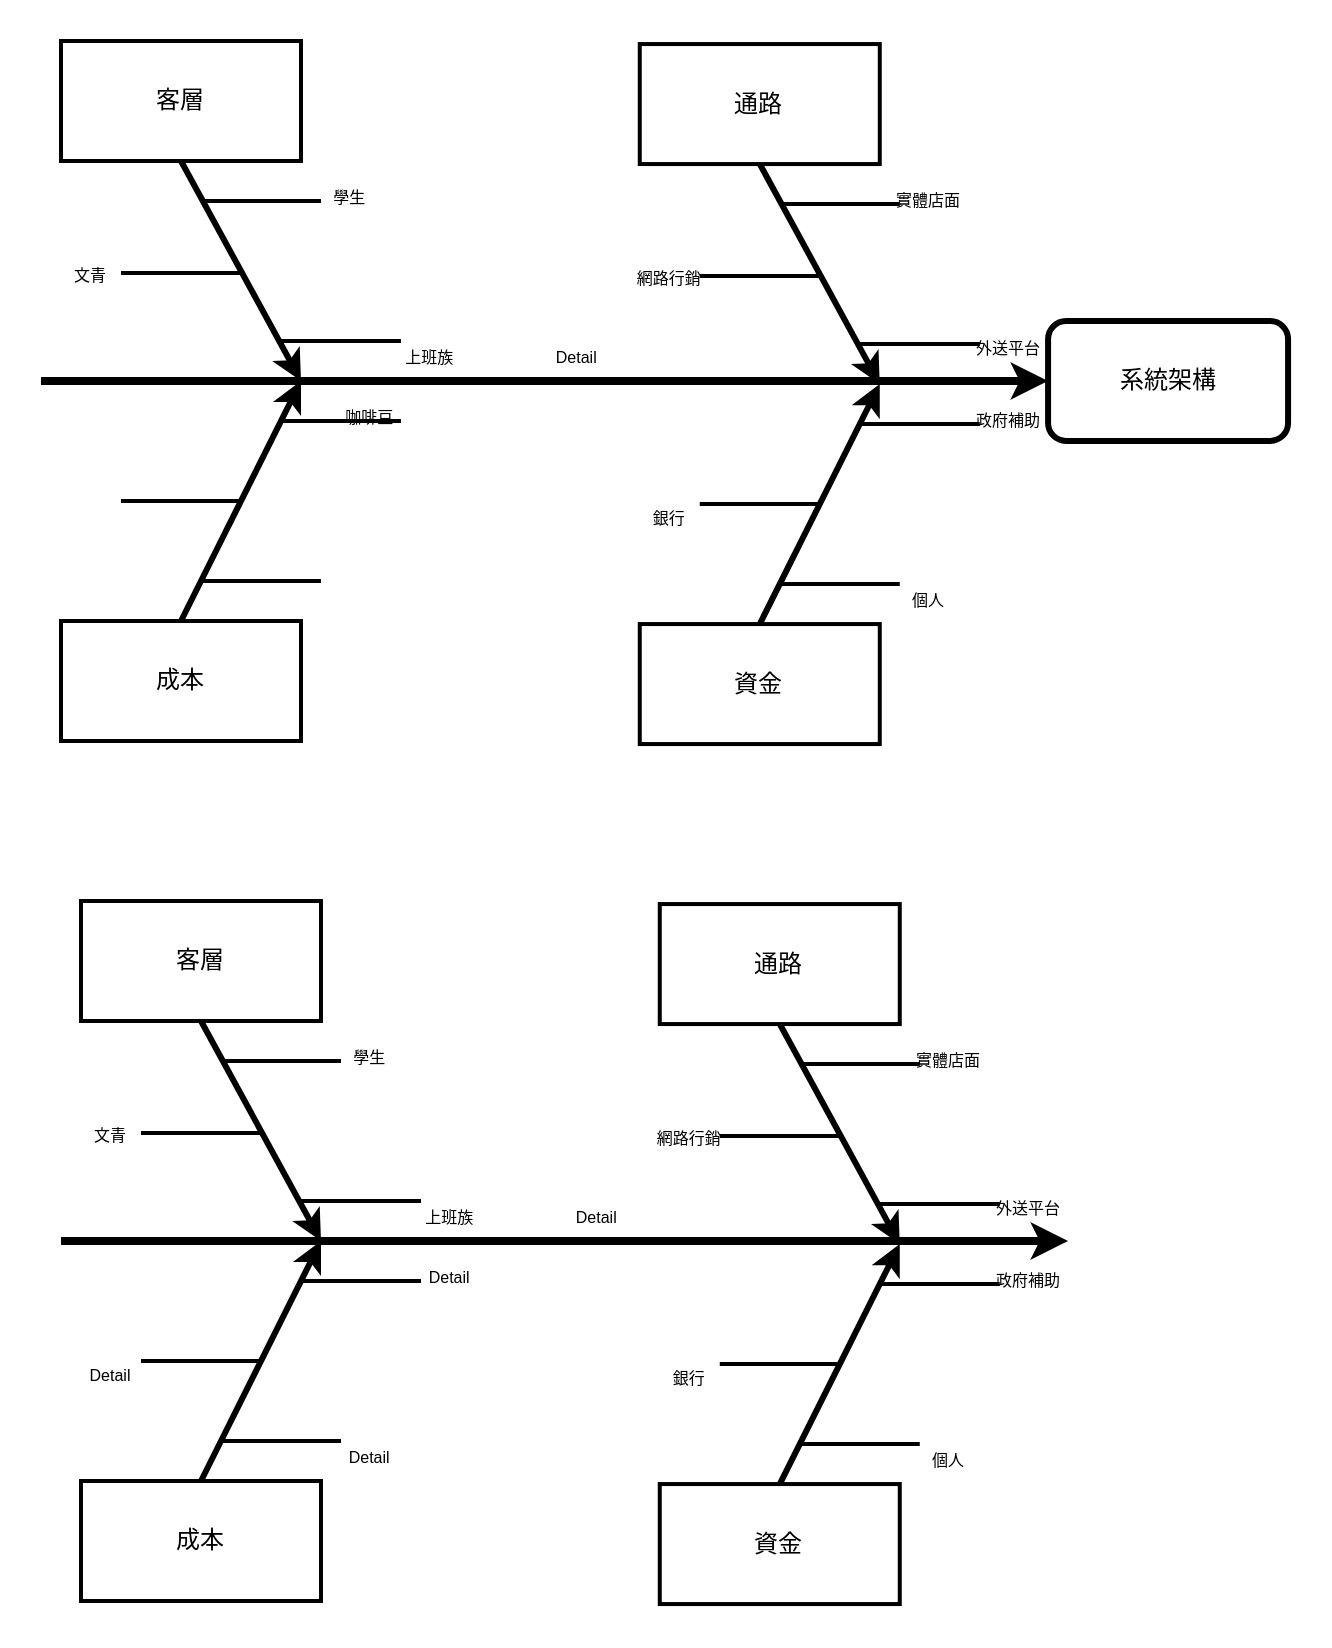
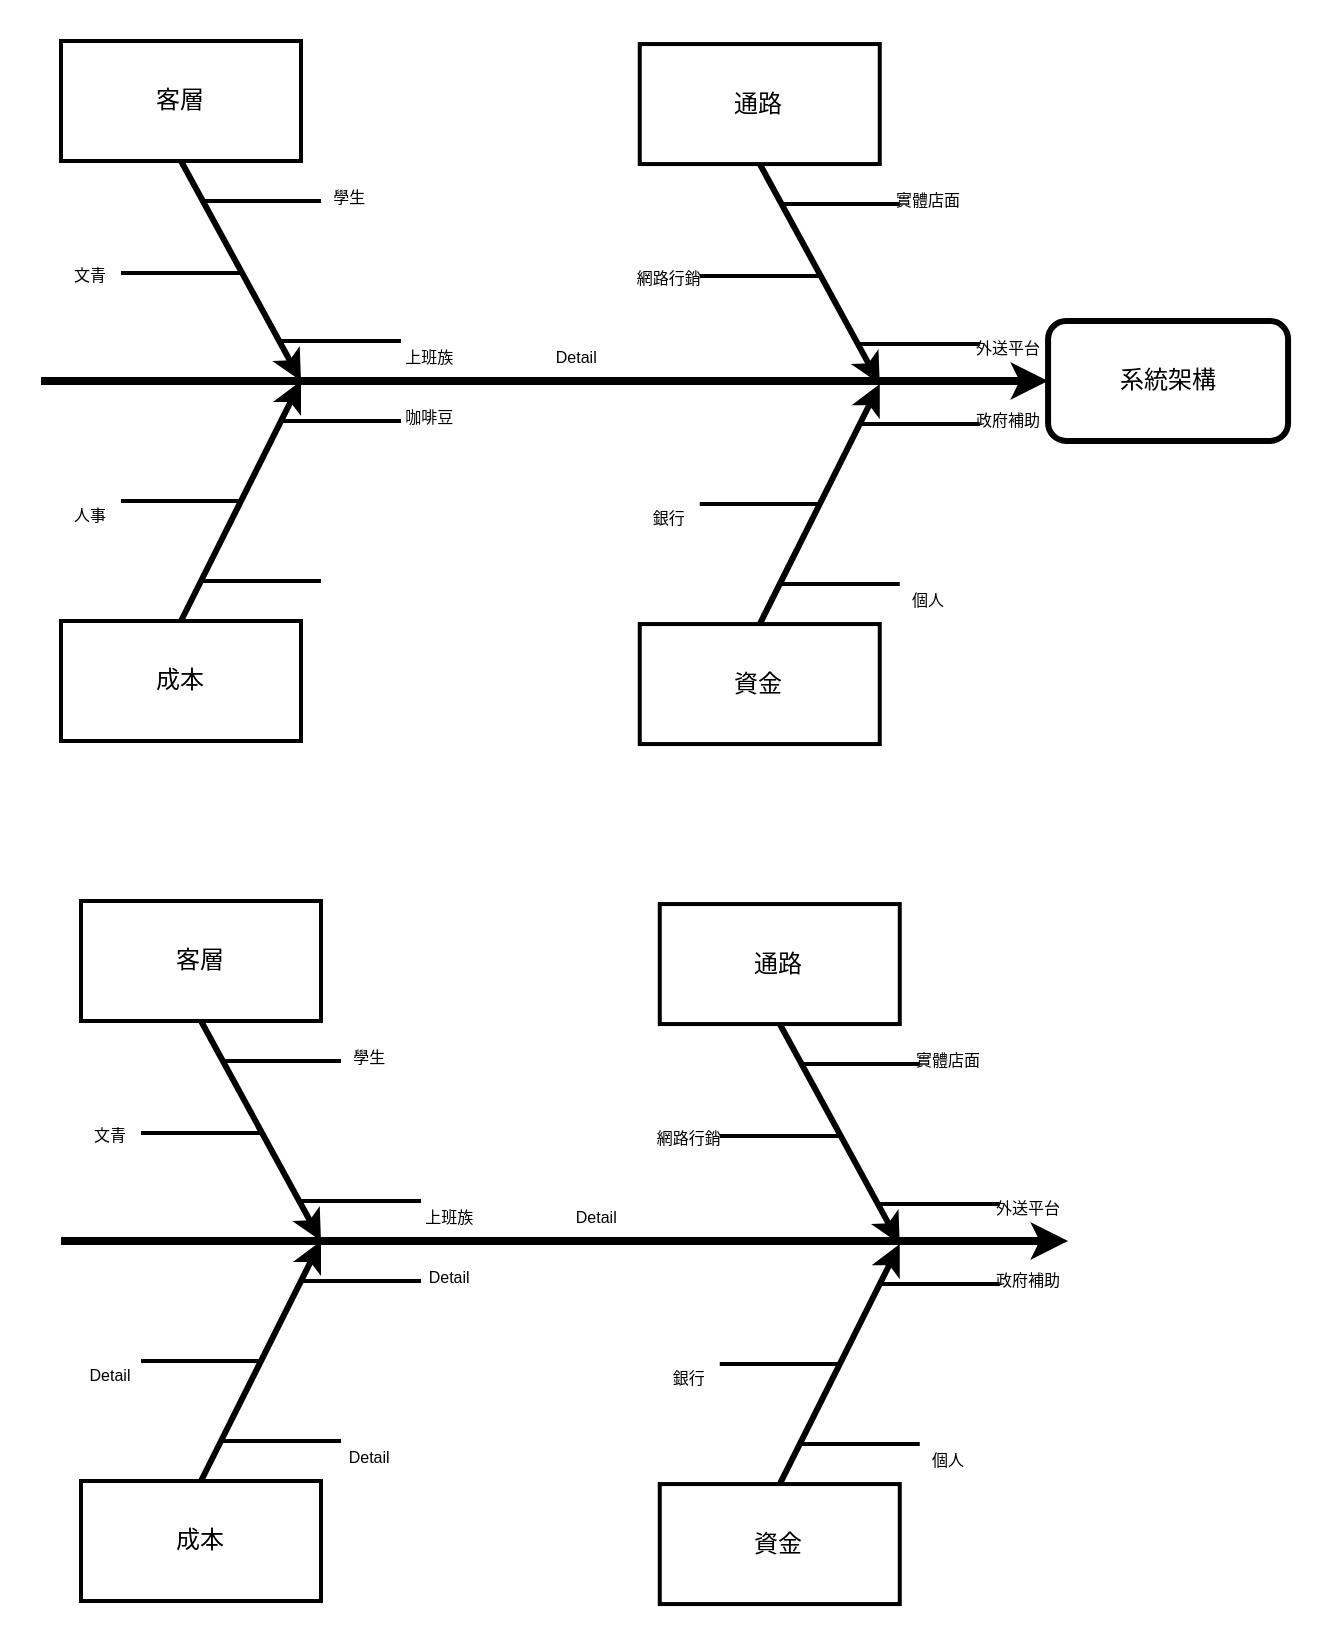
(370, 423) -> (430, 423)
none -> (91, 521)
